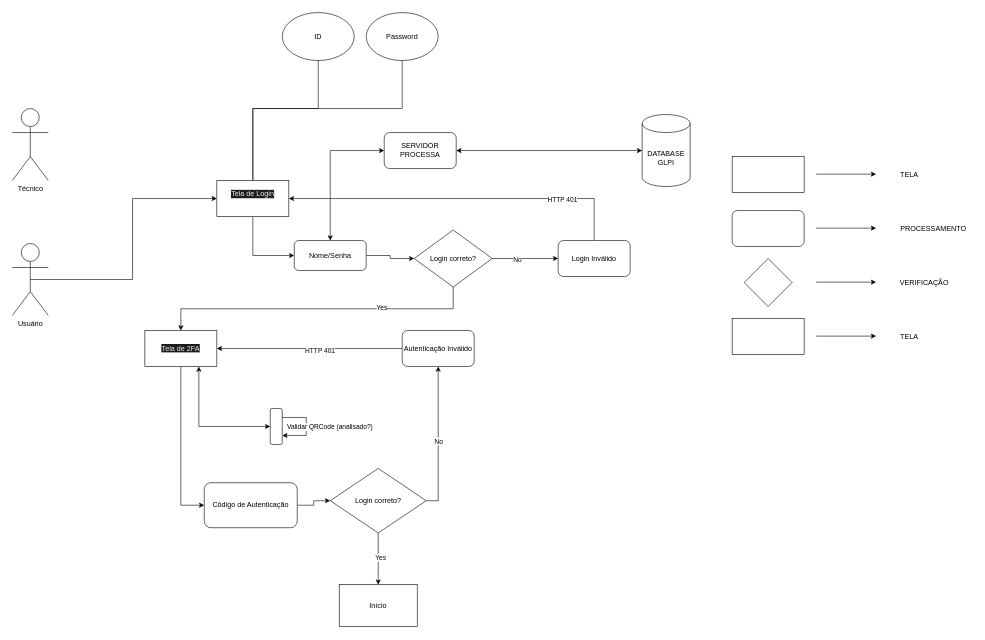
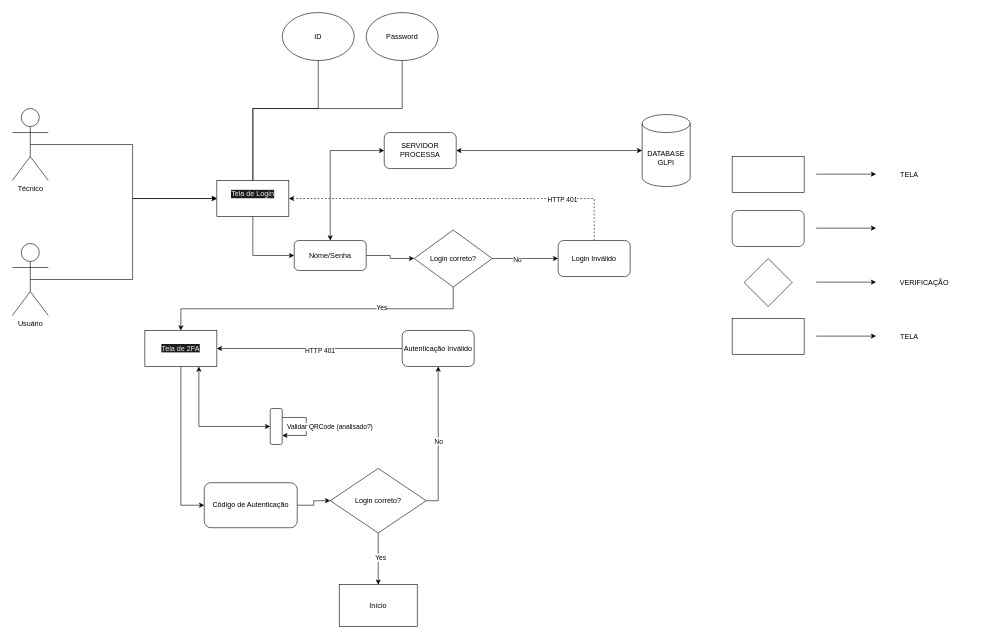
none -> (109, 144)
(421, 198) -> (421, 198)
(933, 228) -> none
